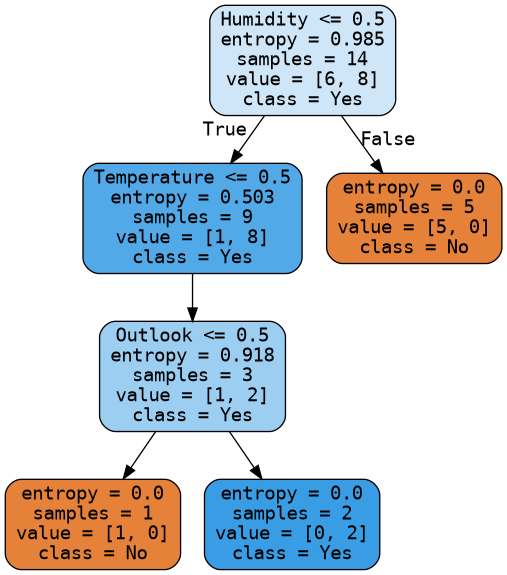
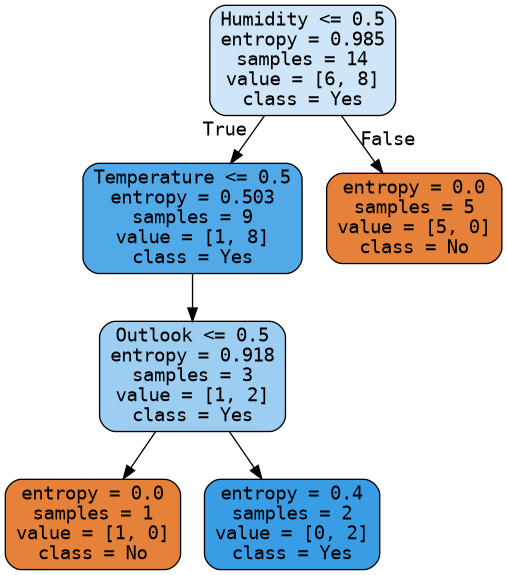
(292, 524) -> (292, 524)
